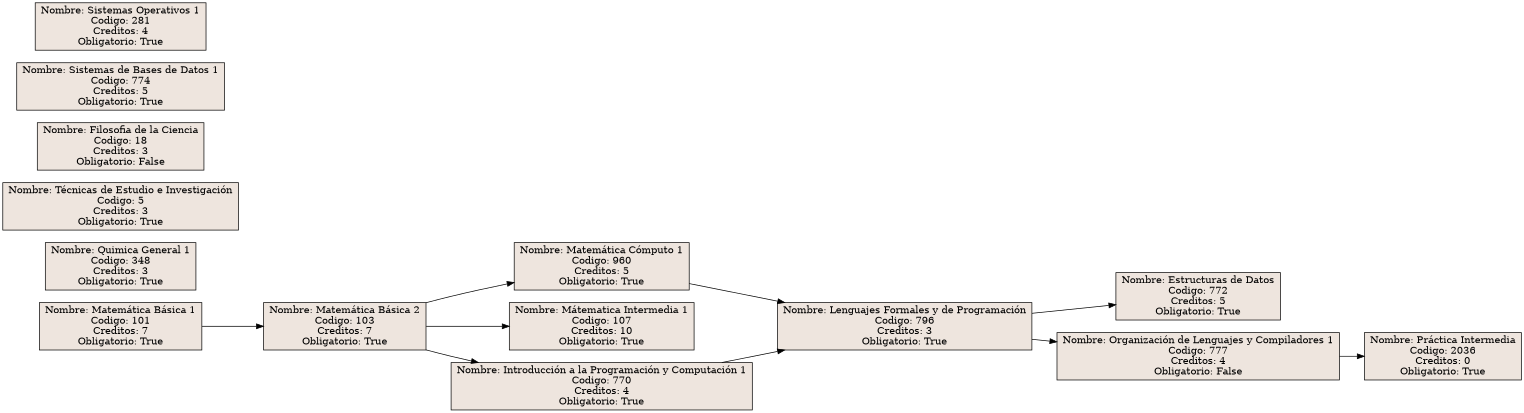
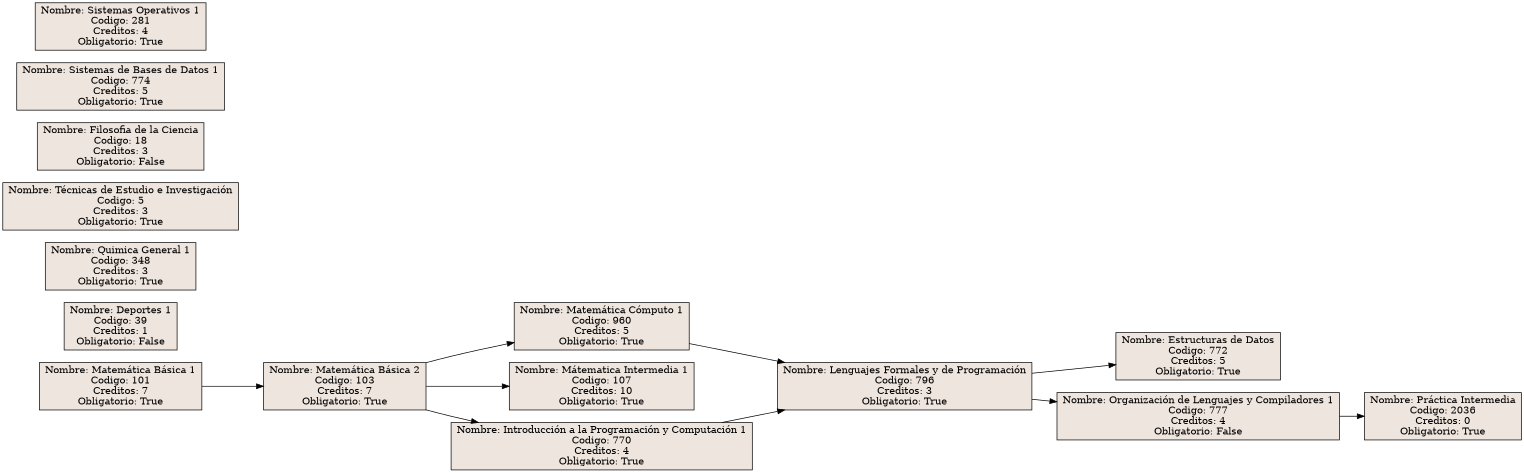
none -> (121, 326)
